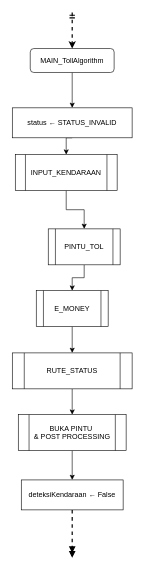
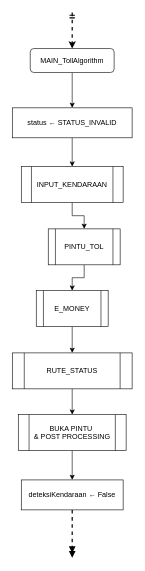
(66, 173) -> (72, 185)
